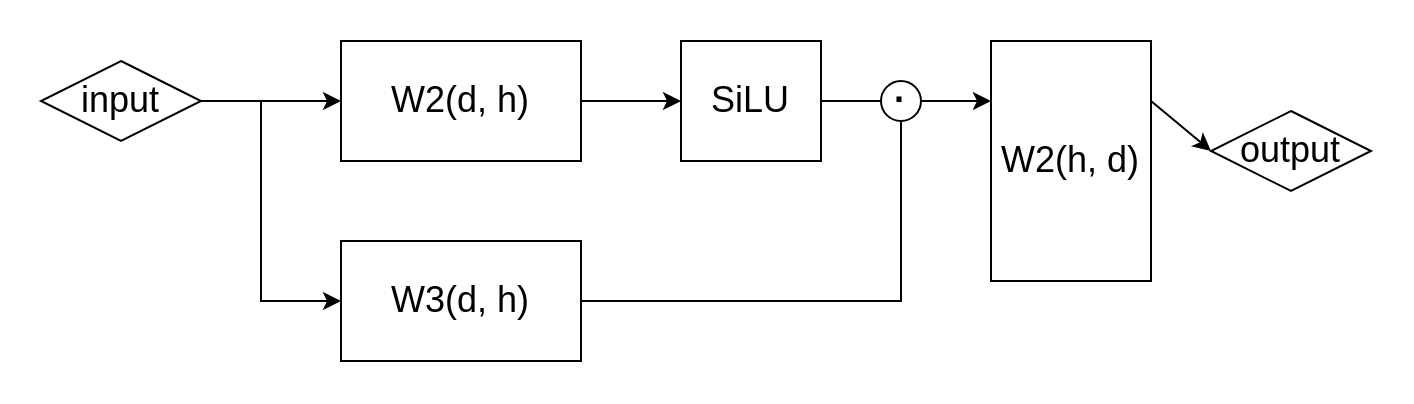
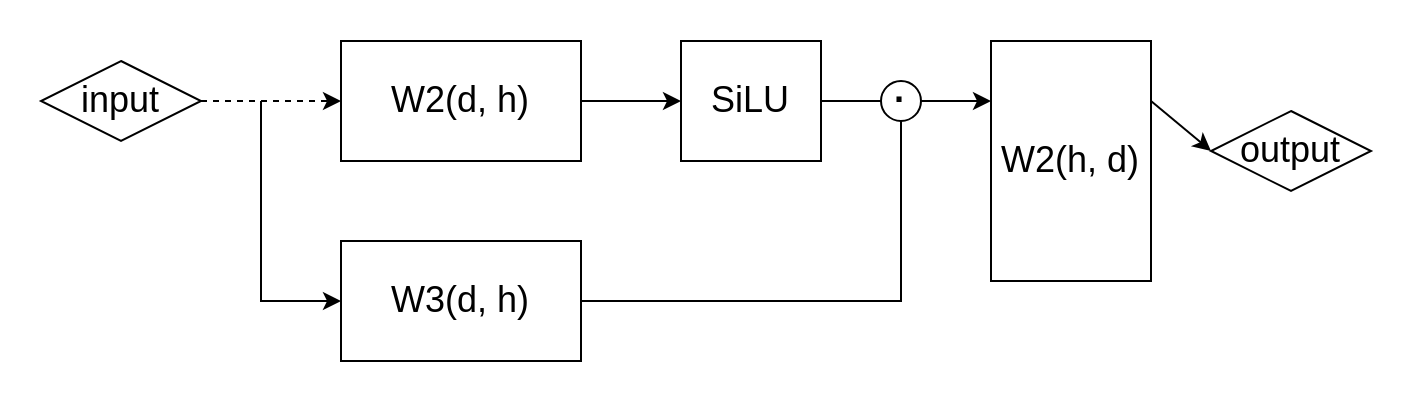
(265, 101) -> (265, 101)
